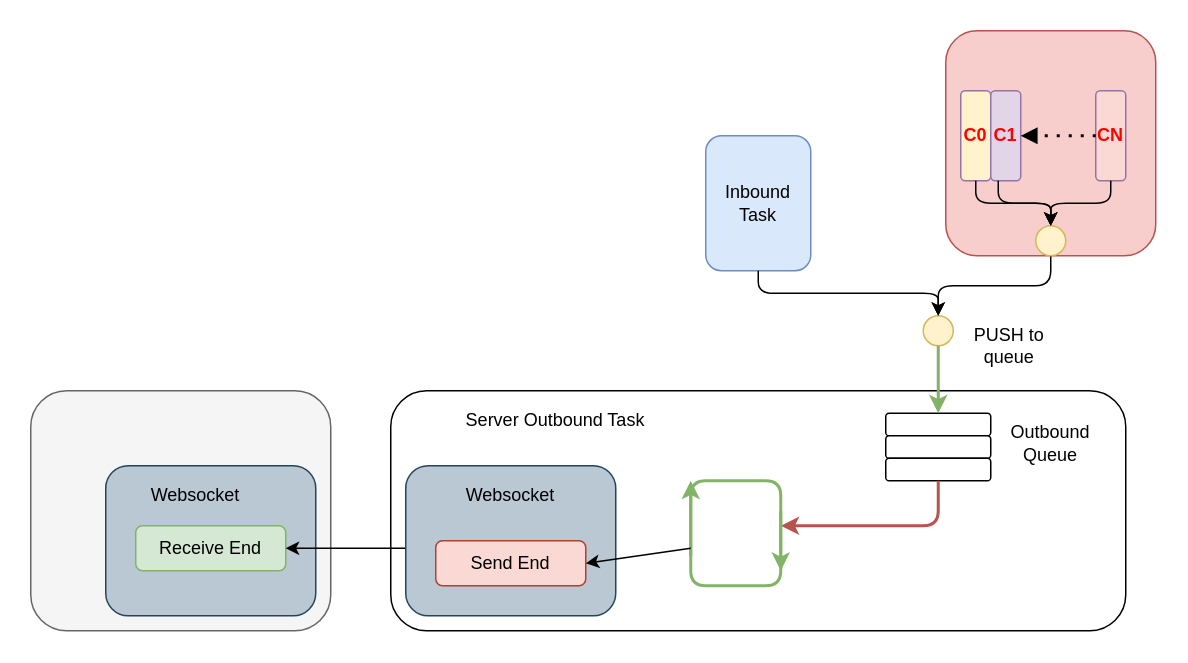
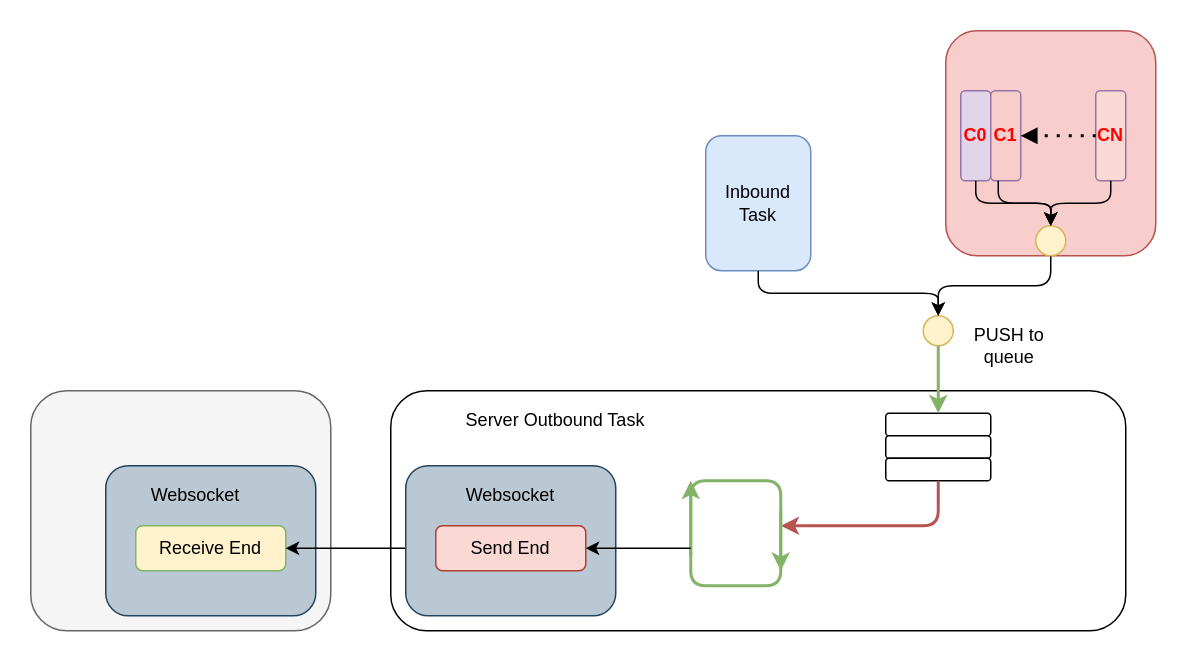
(976, 136) -> (976, 136)
(1006, 136) -> (1006, 136)
(1051, 443) -> none
(211, 548) -> (211, 548)
(511, 563) -> (511, 548)
